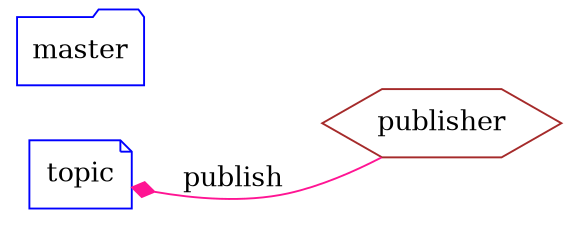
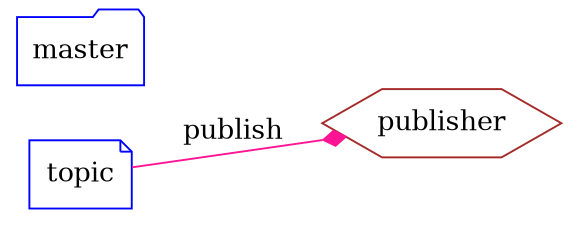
(271, 196) -> (227, 154)
